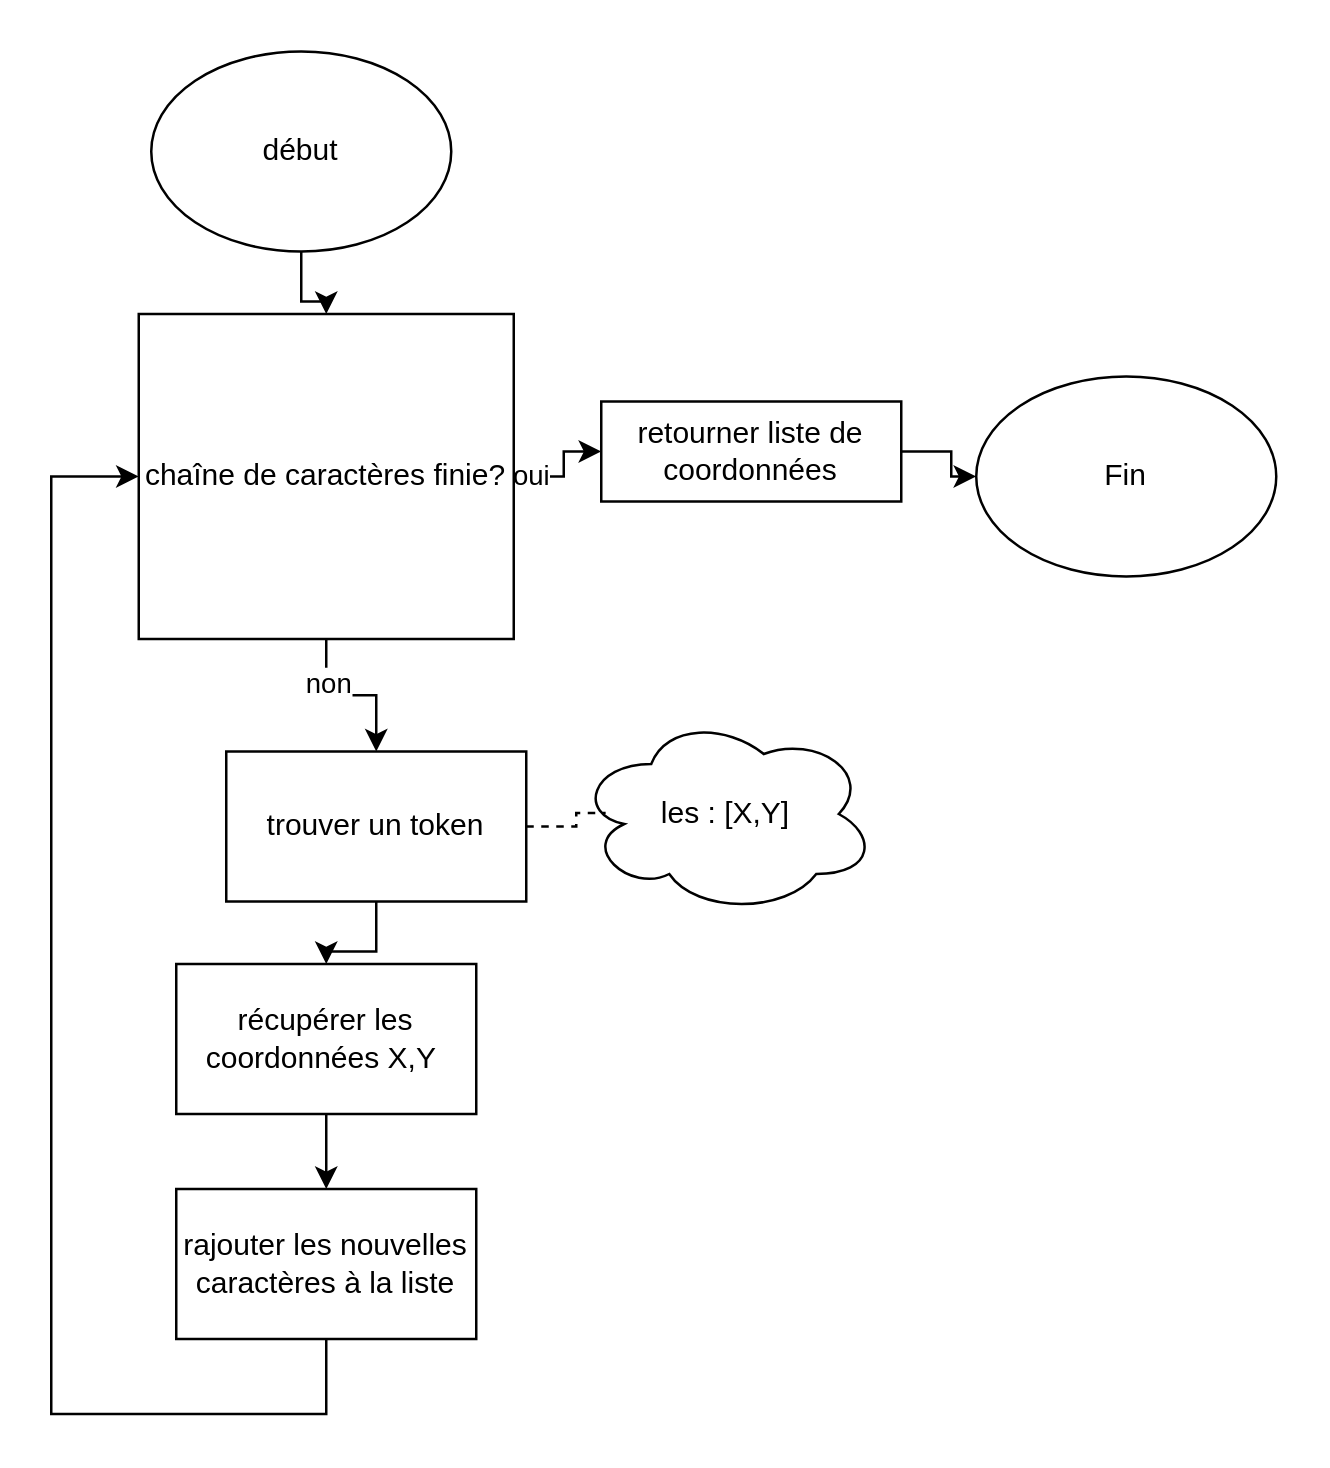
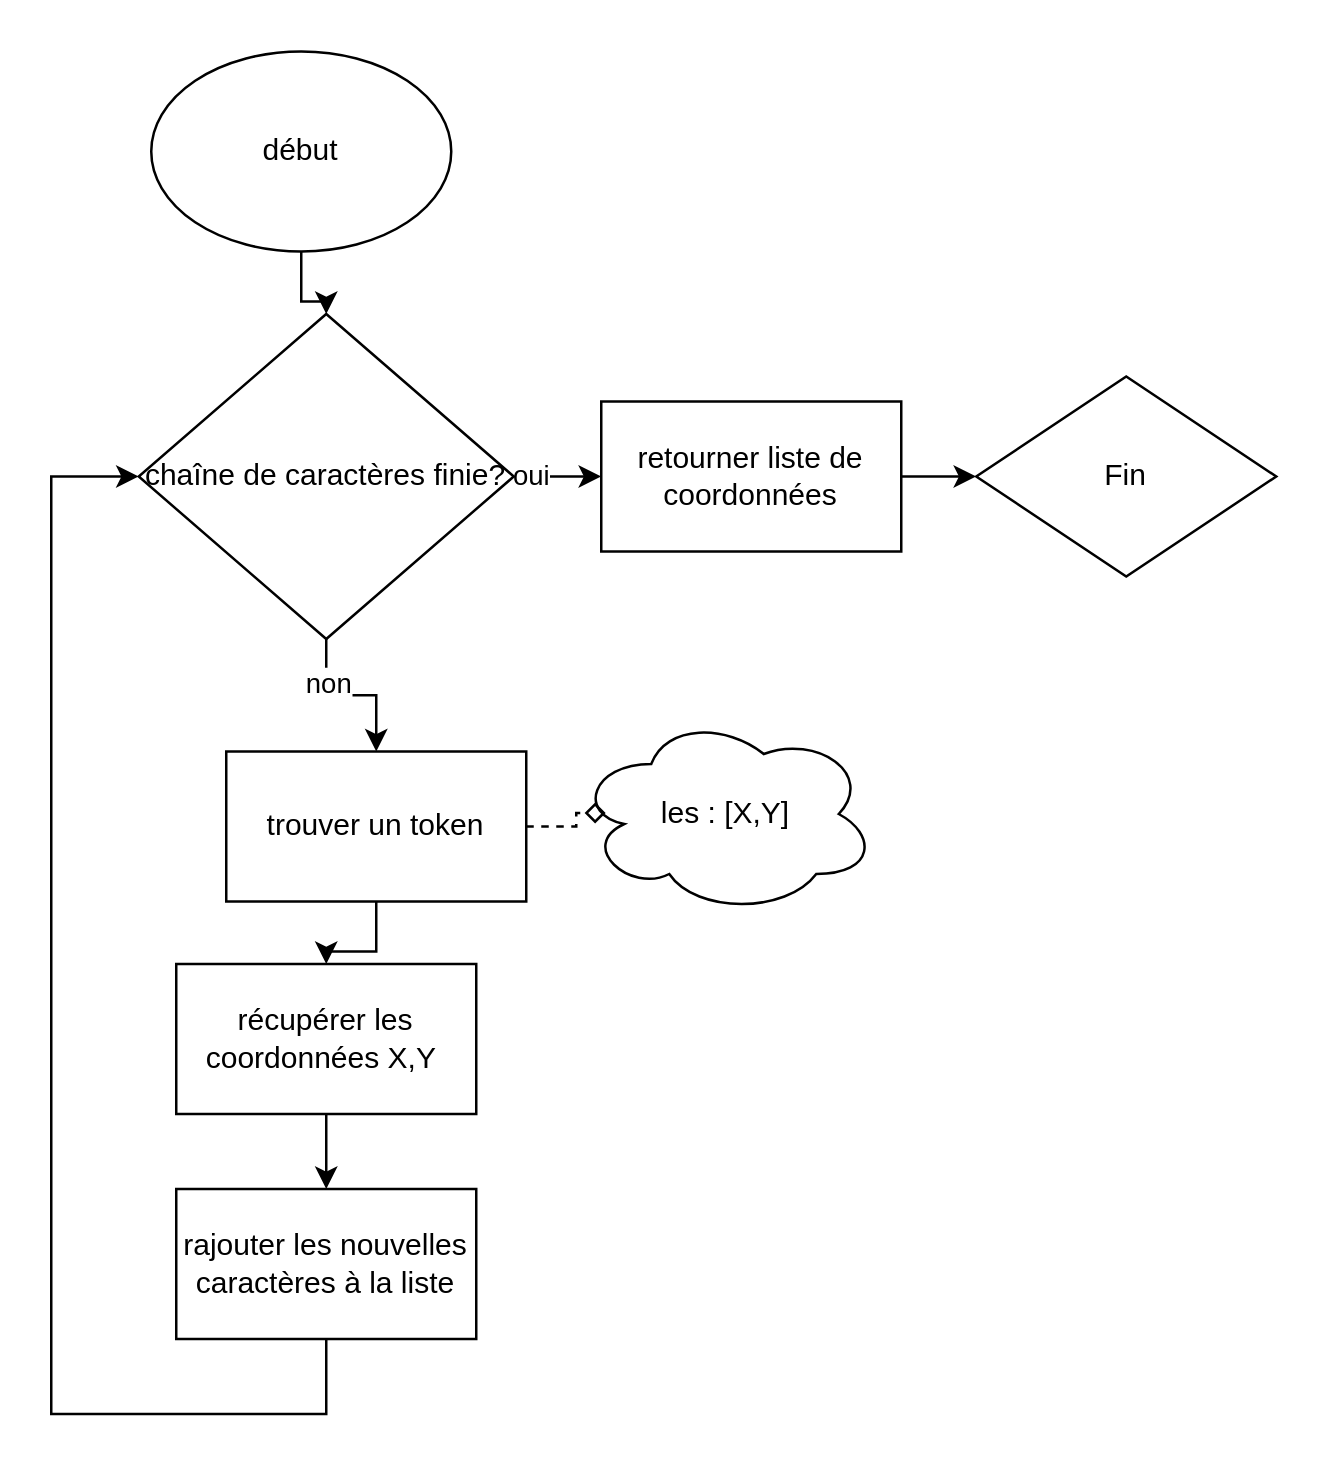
(751, 451) -> (751, 476)
(326, 476) -> (326, 476)
(1126, 476) -> (1126, 476)
(593, 813) -> (584, 813)
